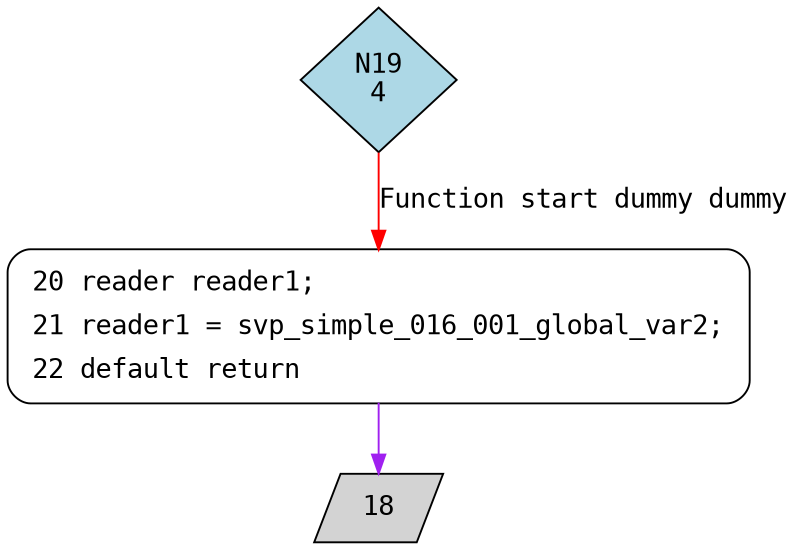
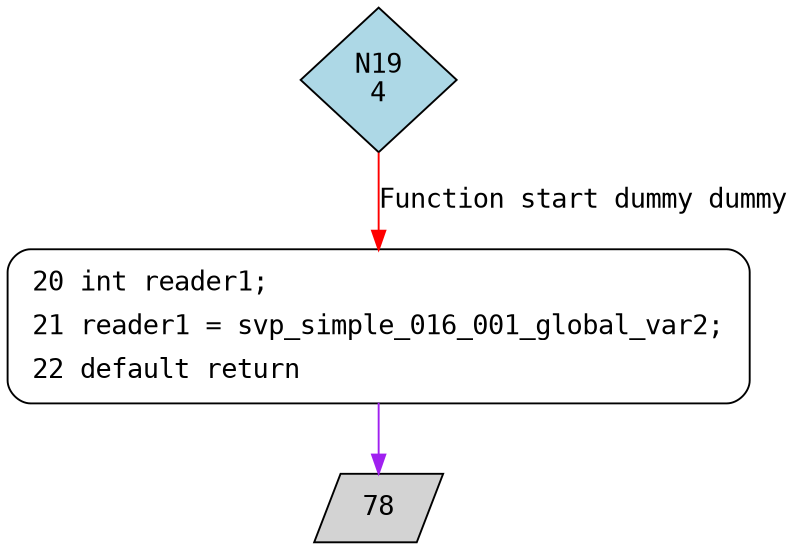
(198, 283) -> (175, 283)
(379, 508) -> (379, 508)
